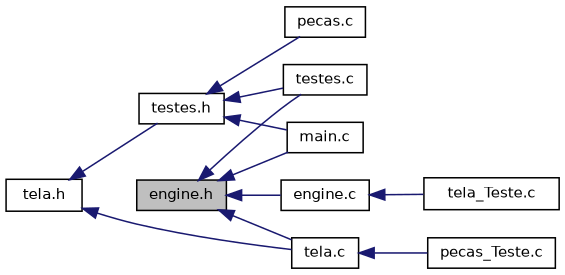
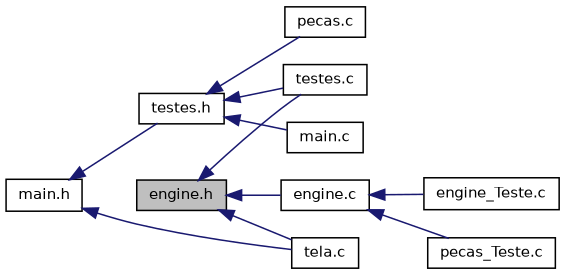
(260, 163) -> none
(492, 194) -> (492, 194)
(44, 195) -> (44, 195)
(401, 253) -> (416, 227)
